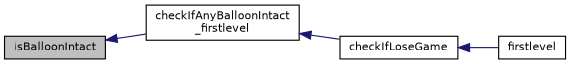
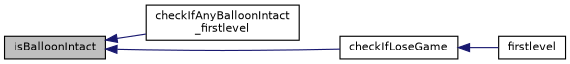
(325, 37) -> (229, 50)
